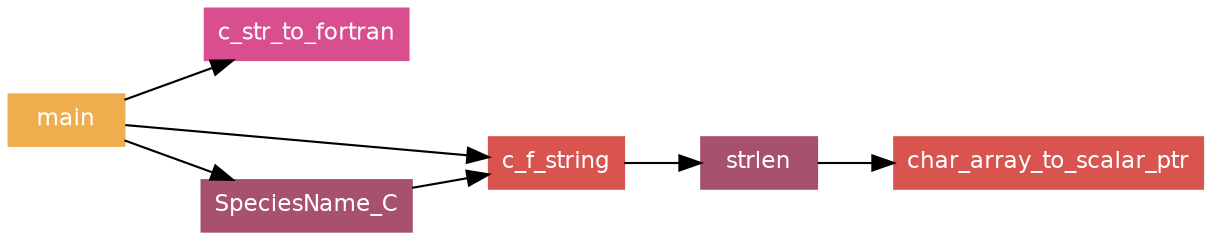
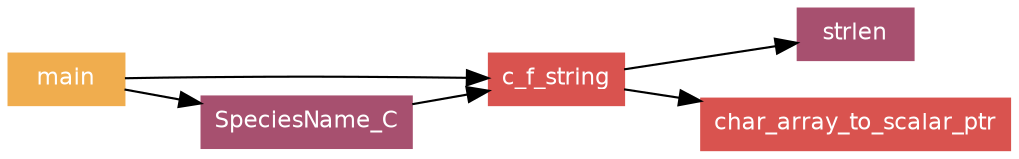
(307, 34) -> none
(845, 163) -> (652, 94)
